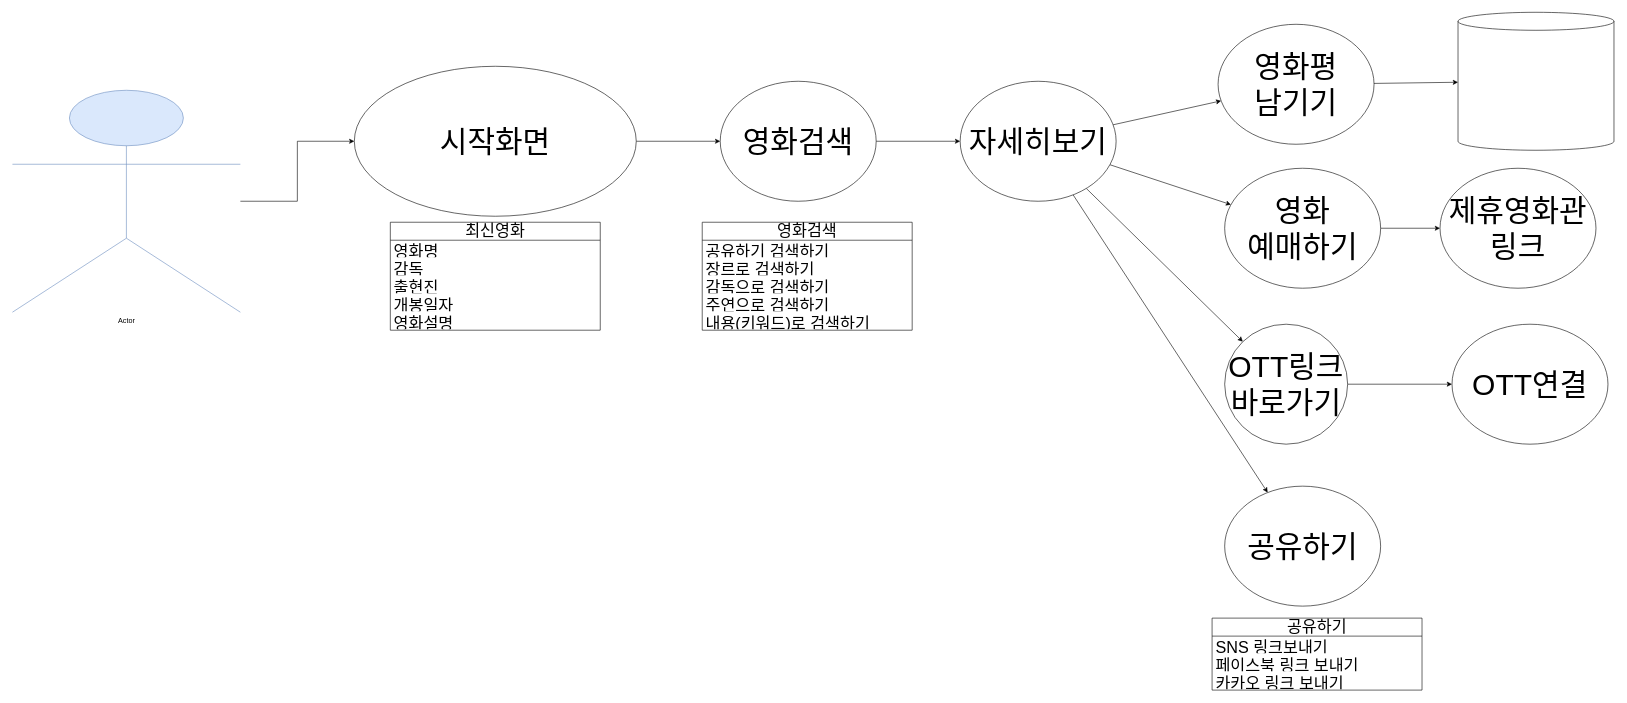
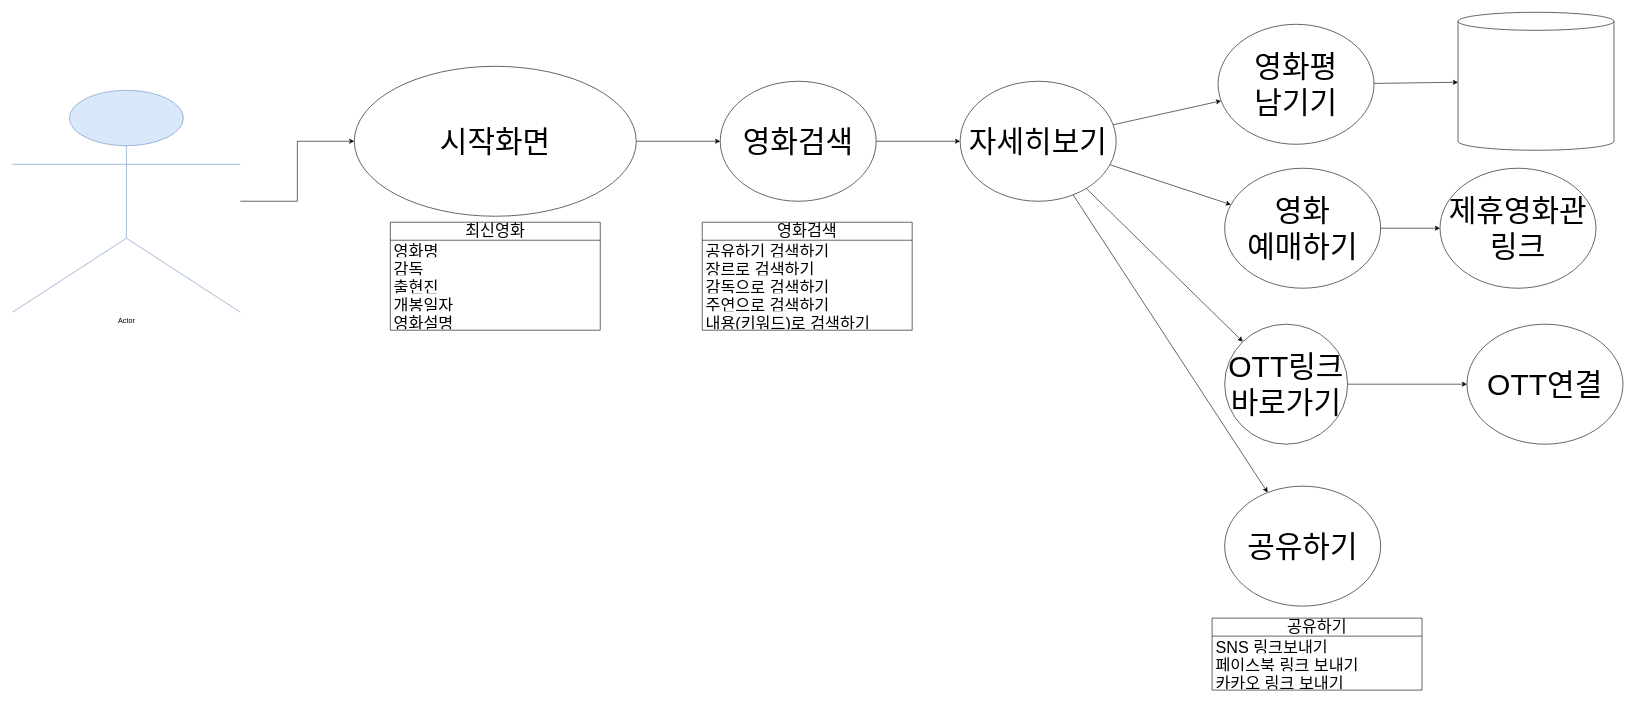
(1530, 384) -> (1545, 384)
